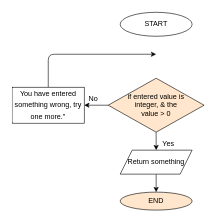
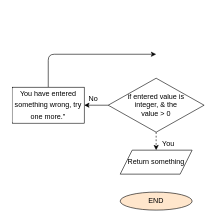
(156, 24) -> none
(156, 105) -> (156, 105)
(156, 139) -> (156, 139)
(169, 144) -> (169, 144)
(156, 186) -> none
